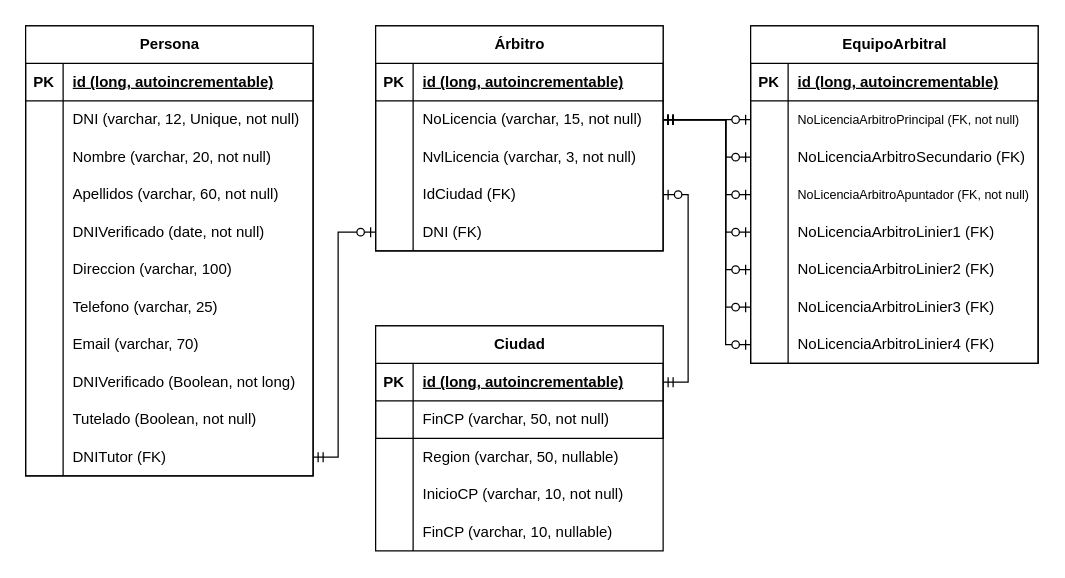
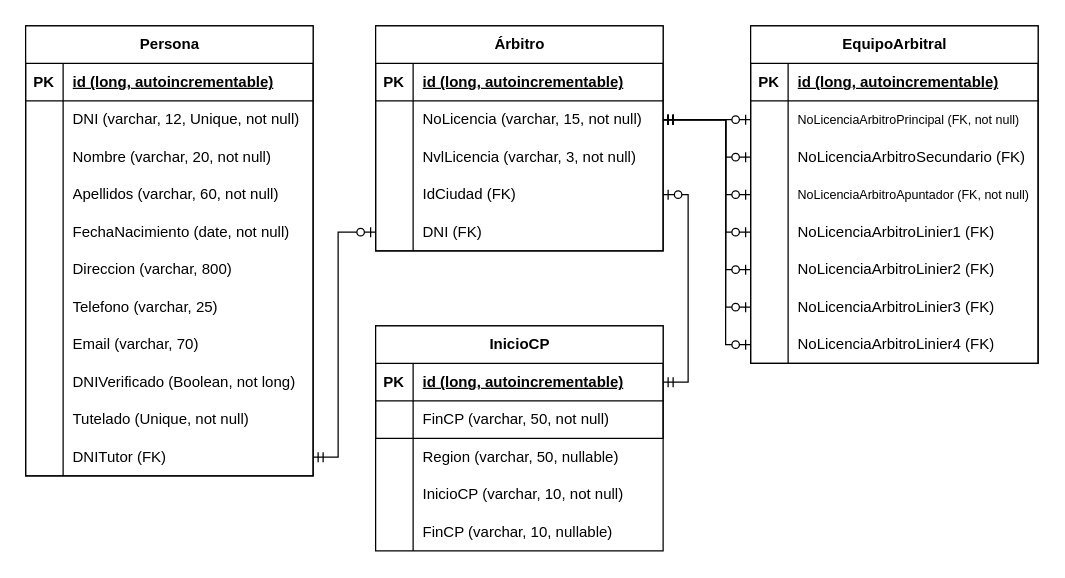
(184, 232) -> (192, 232)
(164, 269) -> (164, 269)
(520, 344) -> (520, 344)
(175, 419) -> (171, 419)
